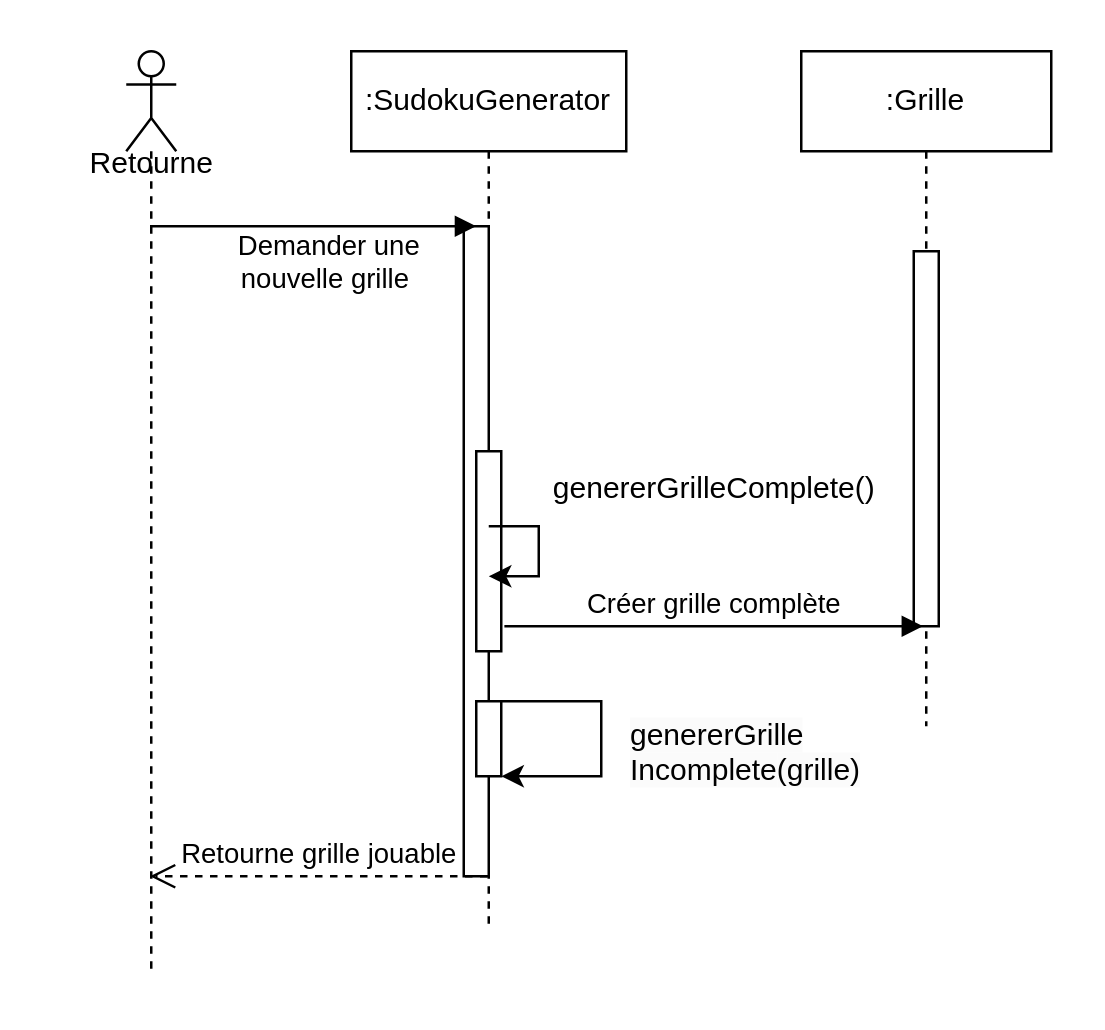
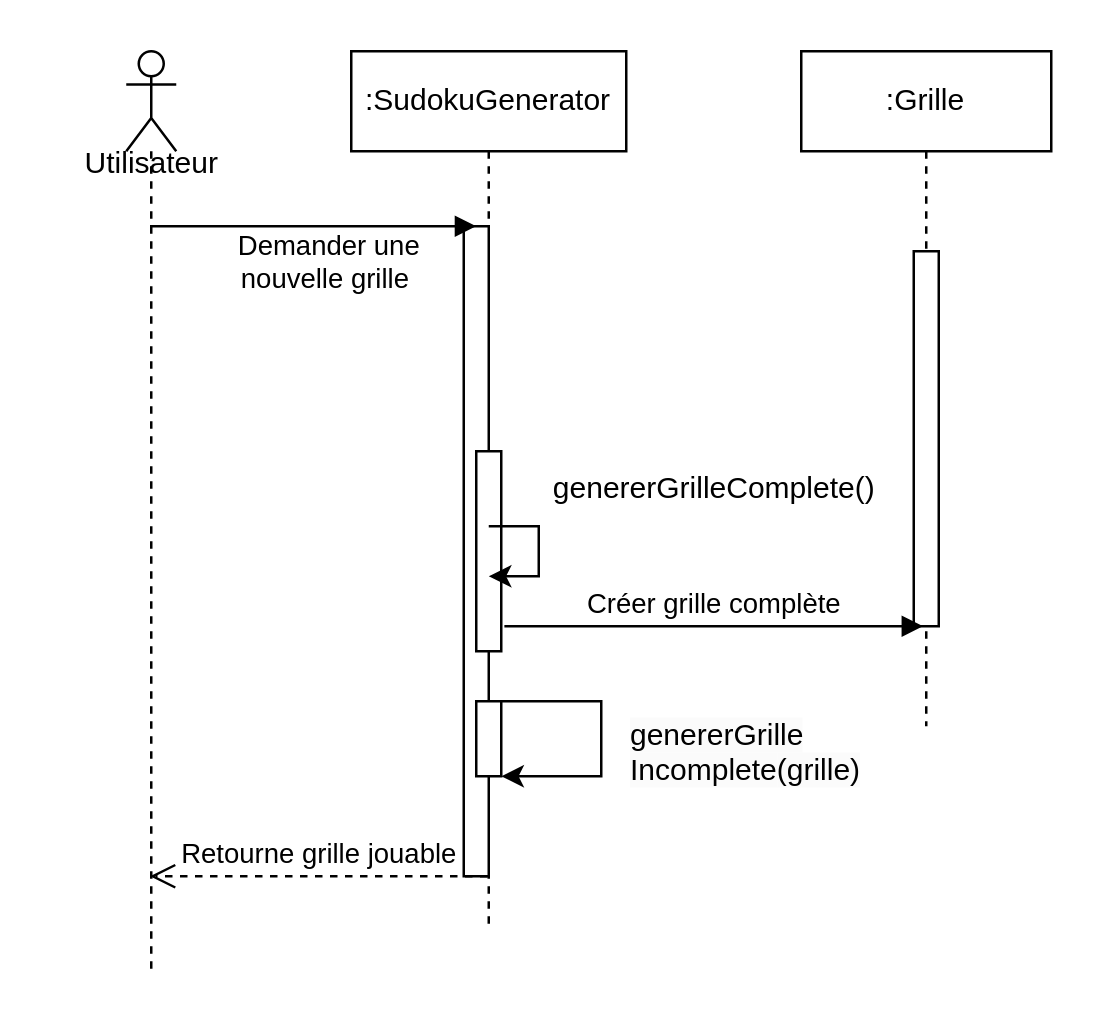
(153, 164) -> (153, 164)
